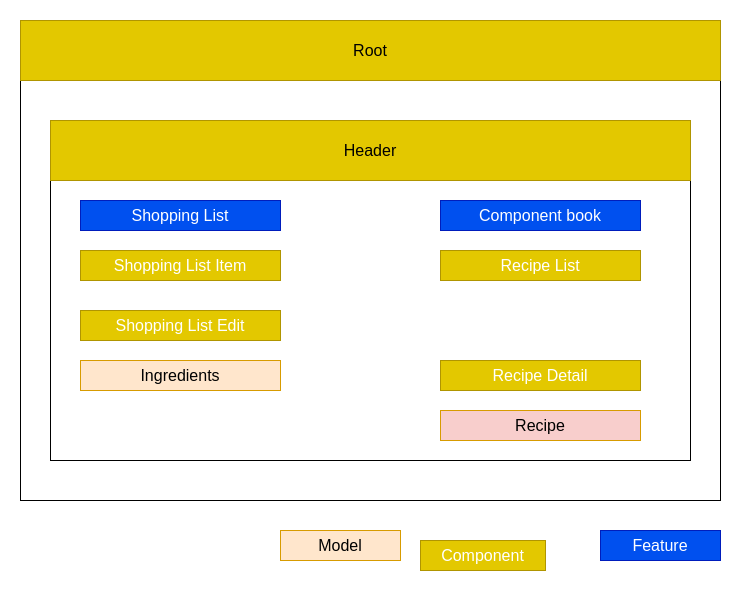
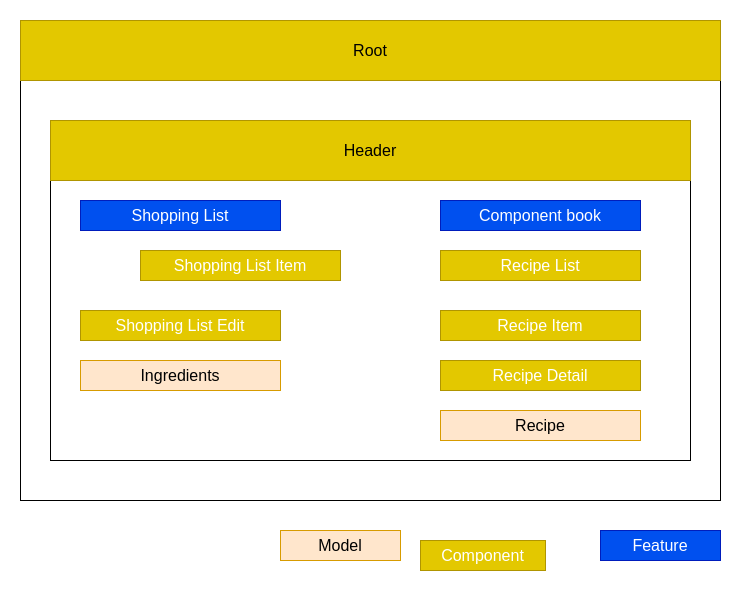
(181, 266) -> (241, 266)
none -> (541, 326)
(541, 426) -> (541, 426)
